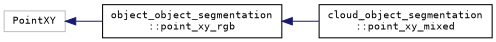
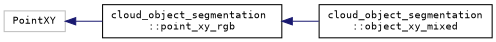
(192, 21) -> (192, 21)
(406, 21) -> (406, 21)
